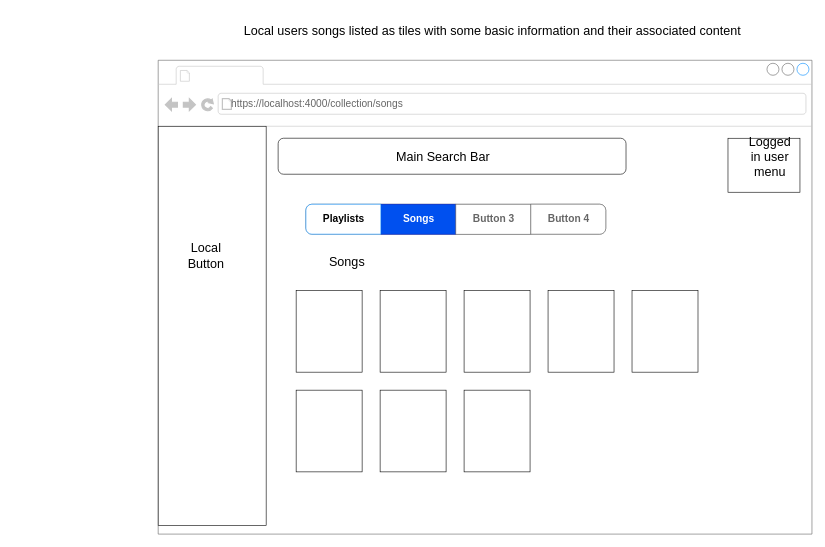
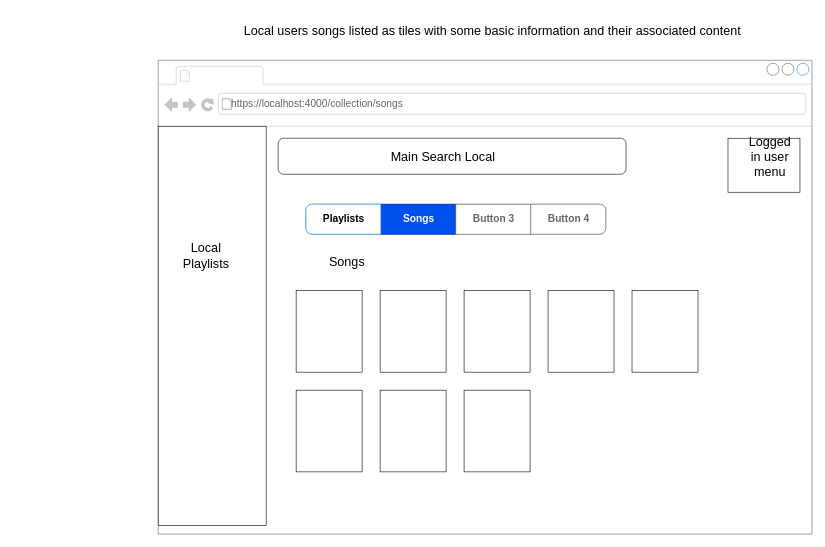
(443, 156) -> (443, 156)
(206, 255) -> (206, 255)
